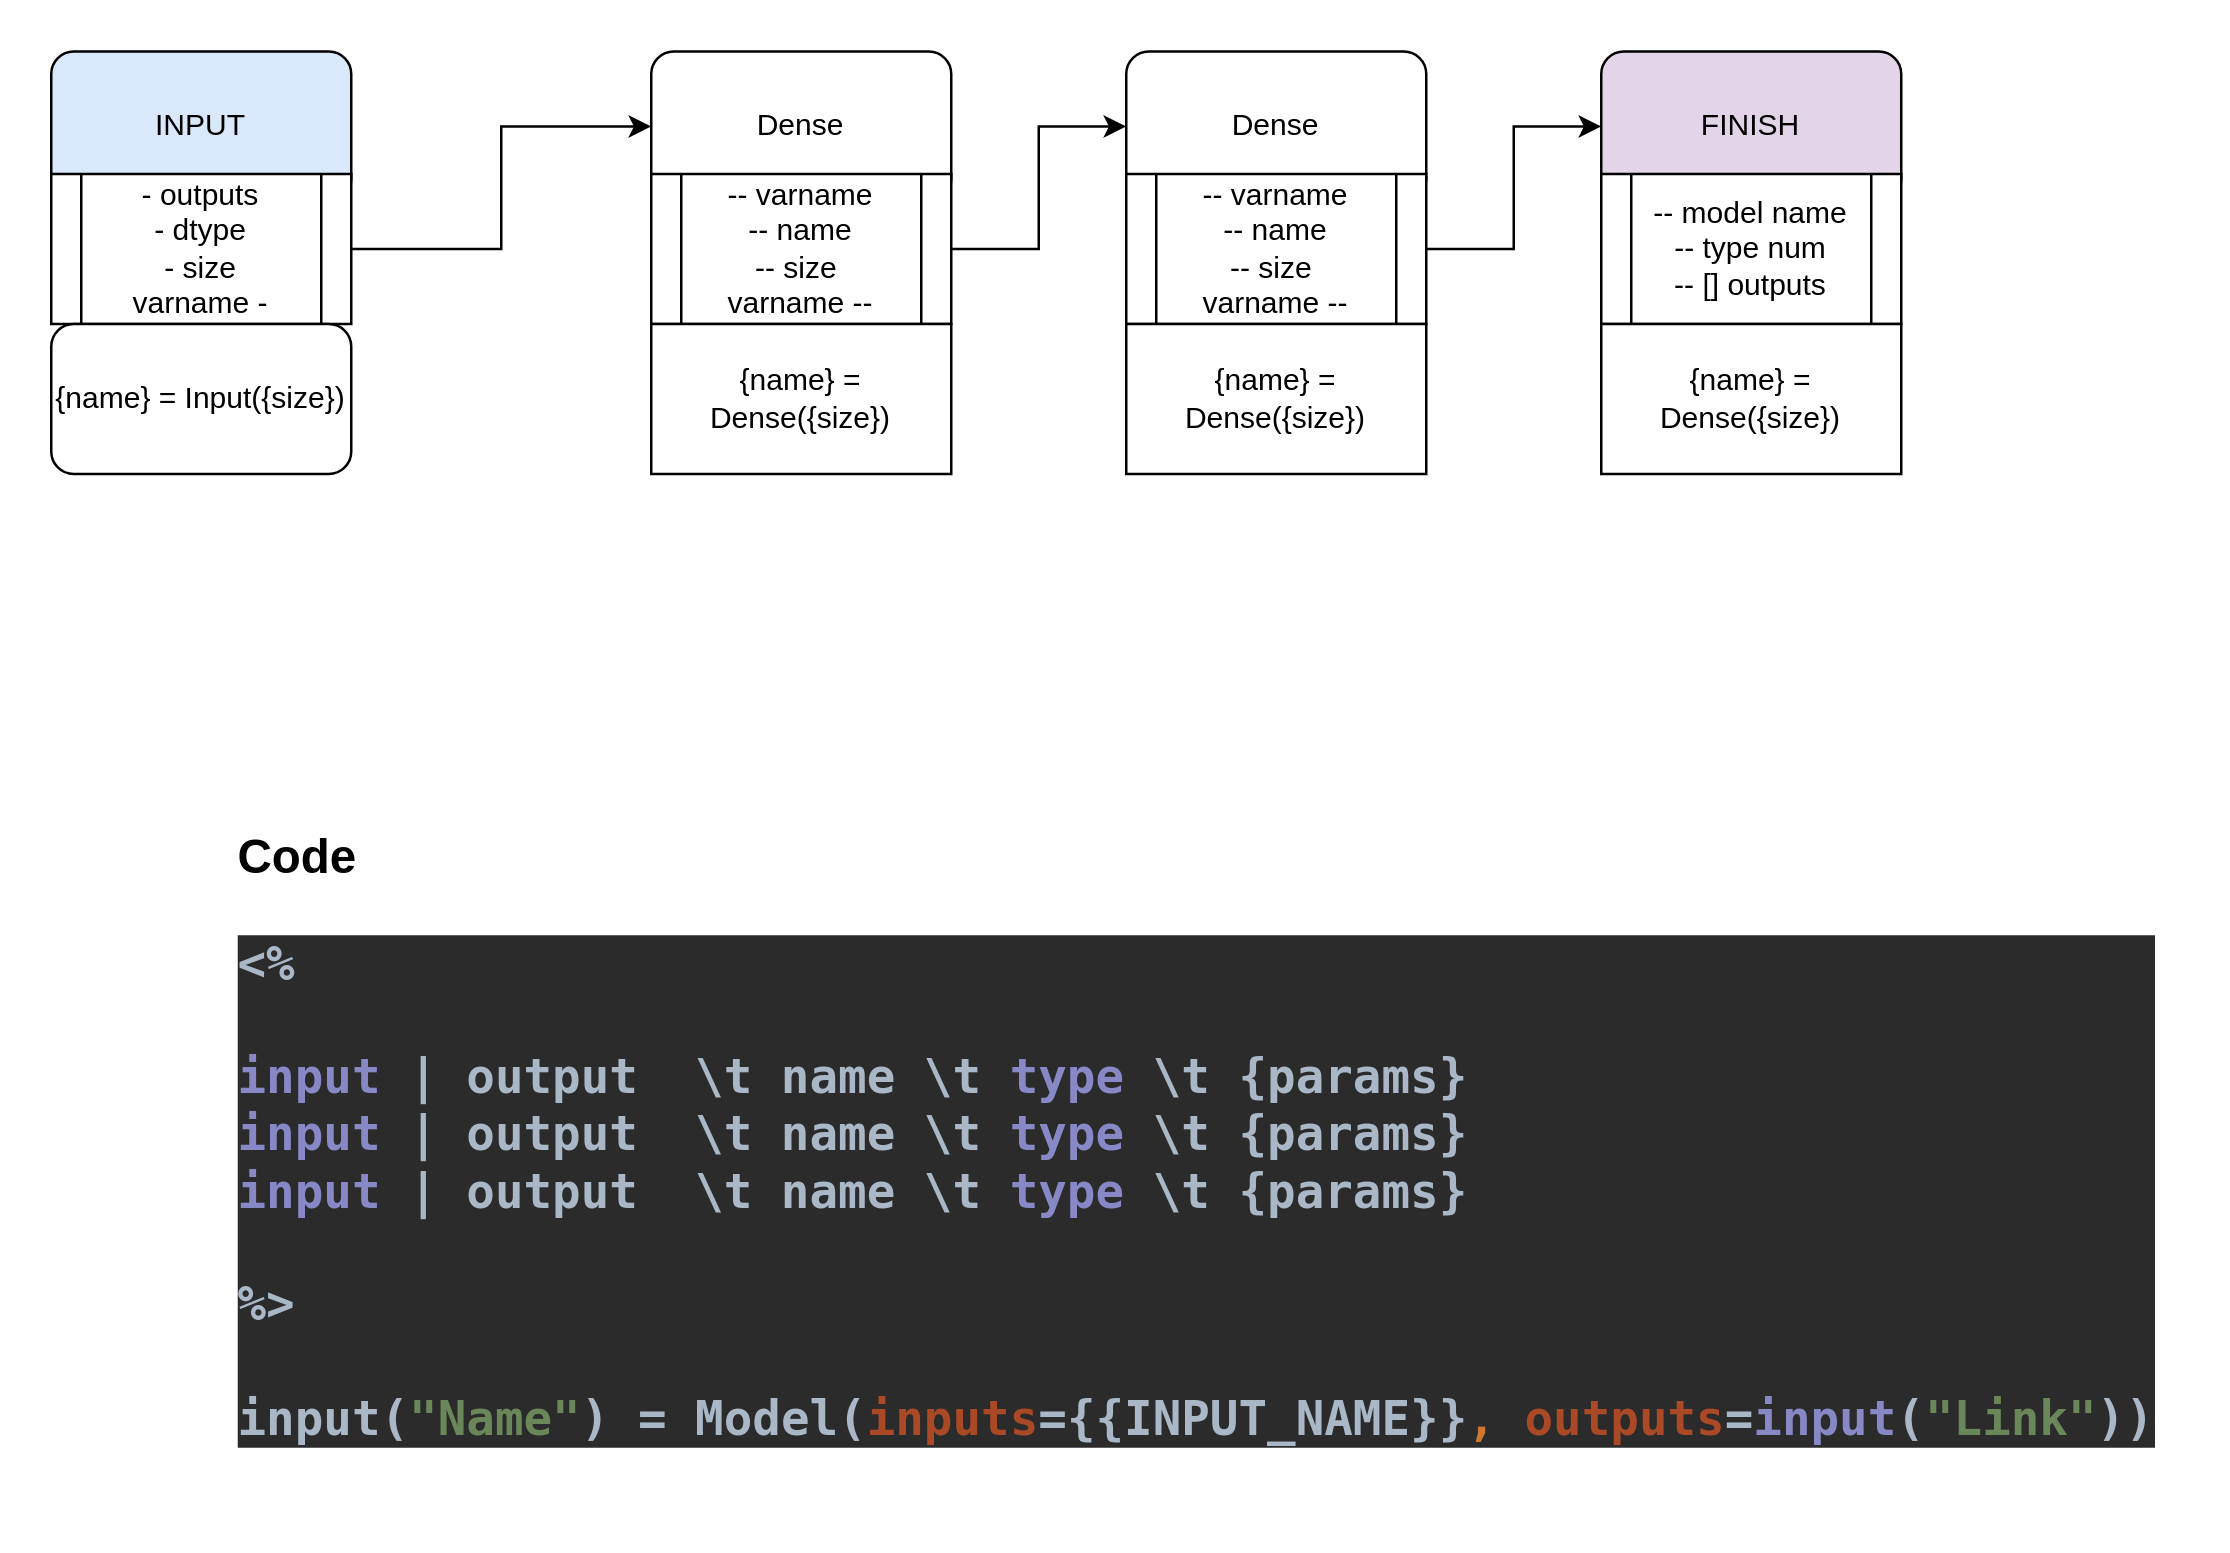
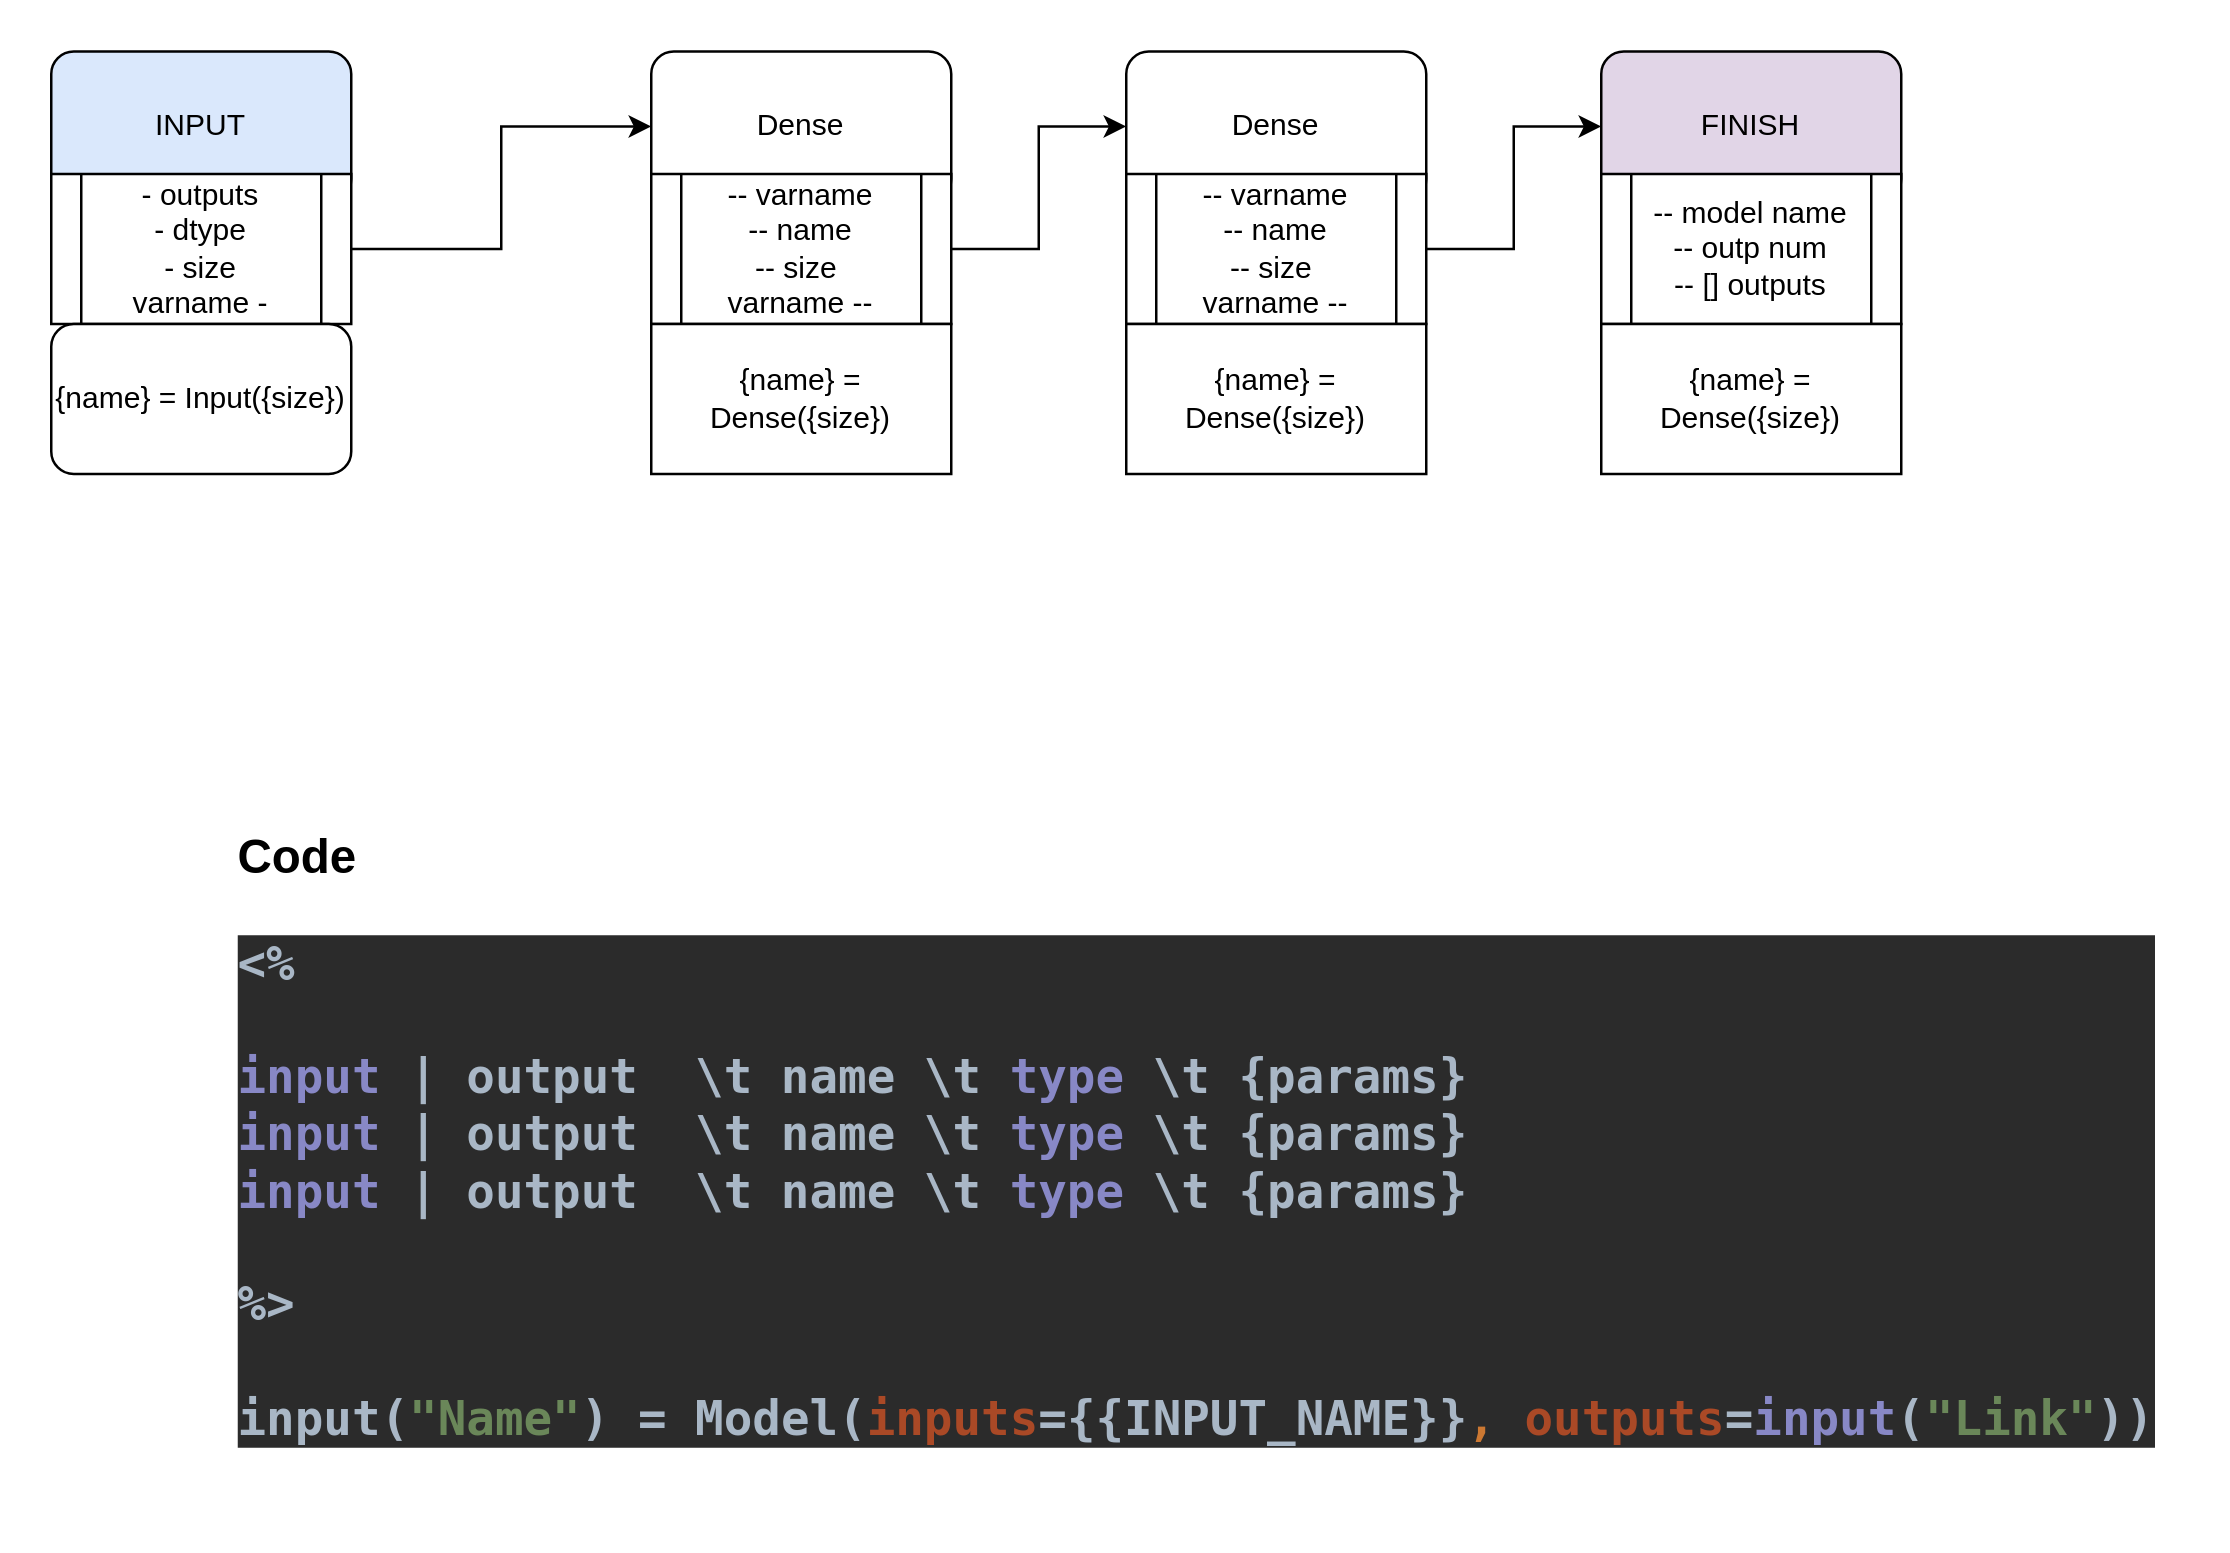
(1751, 249) -> (1751, 249)
